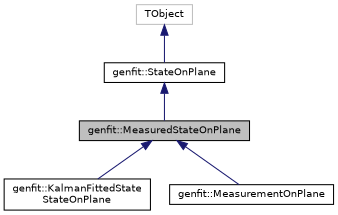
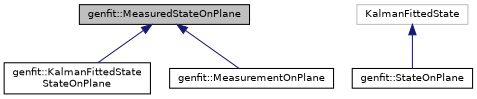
(164, 15) -> (412, 15)
(164, 107) -> none
